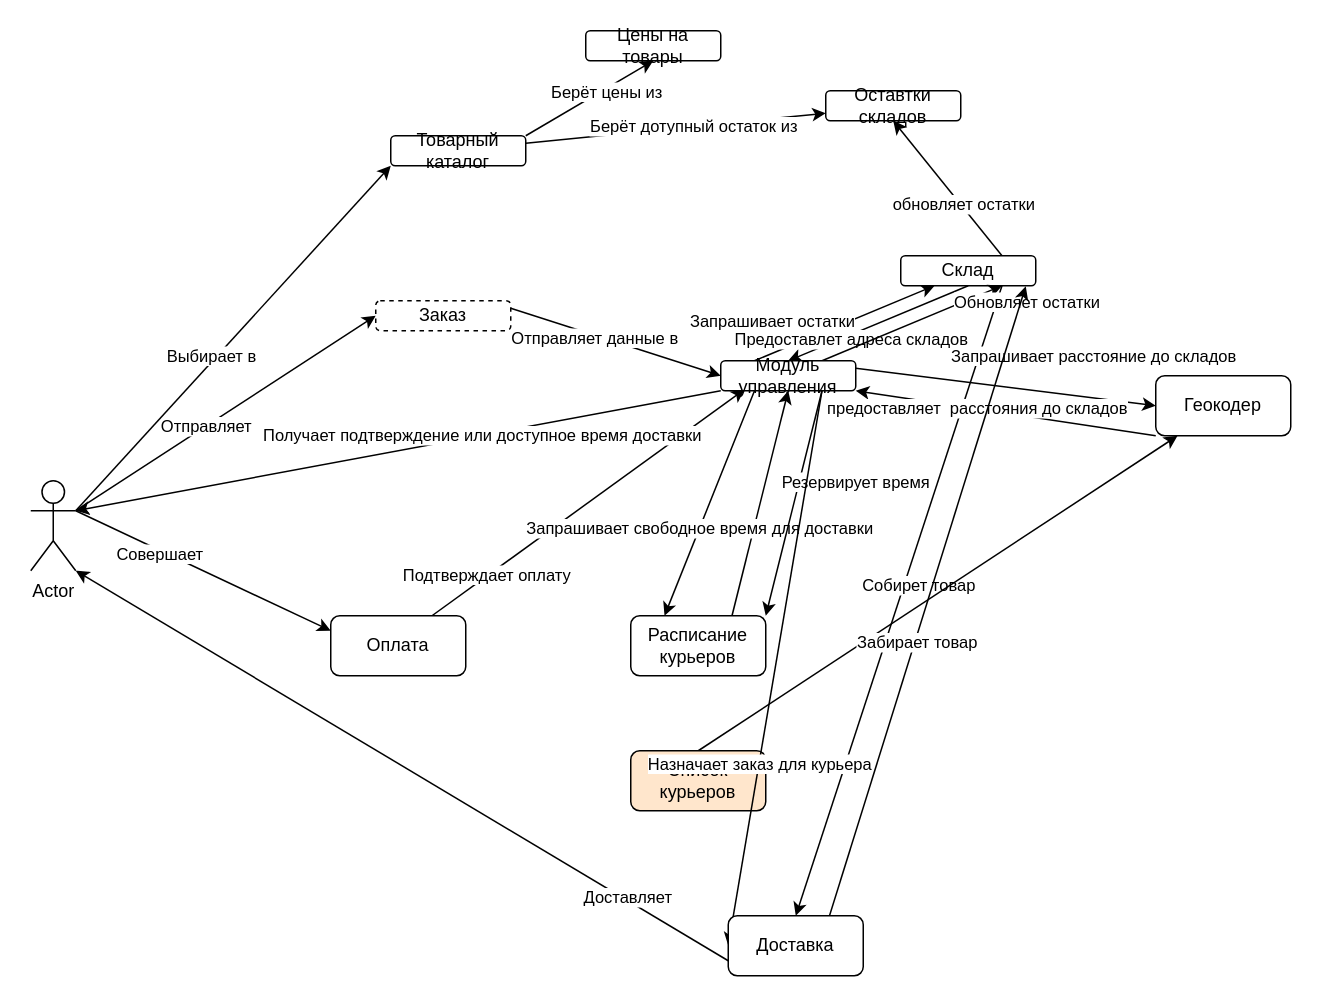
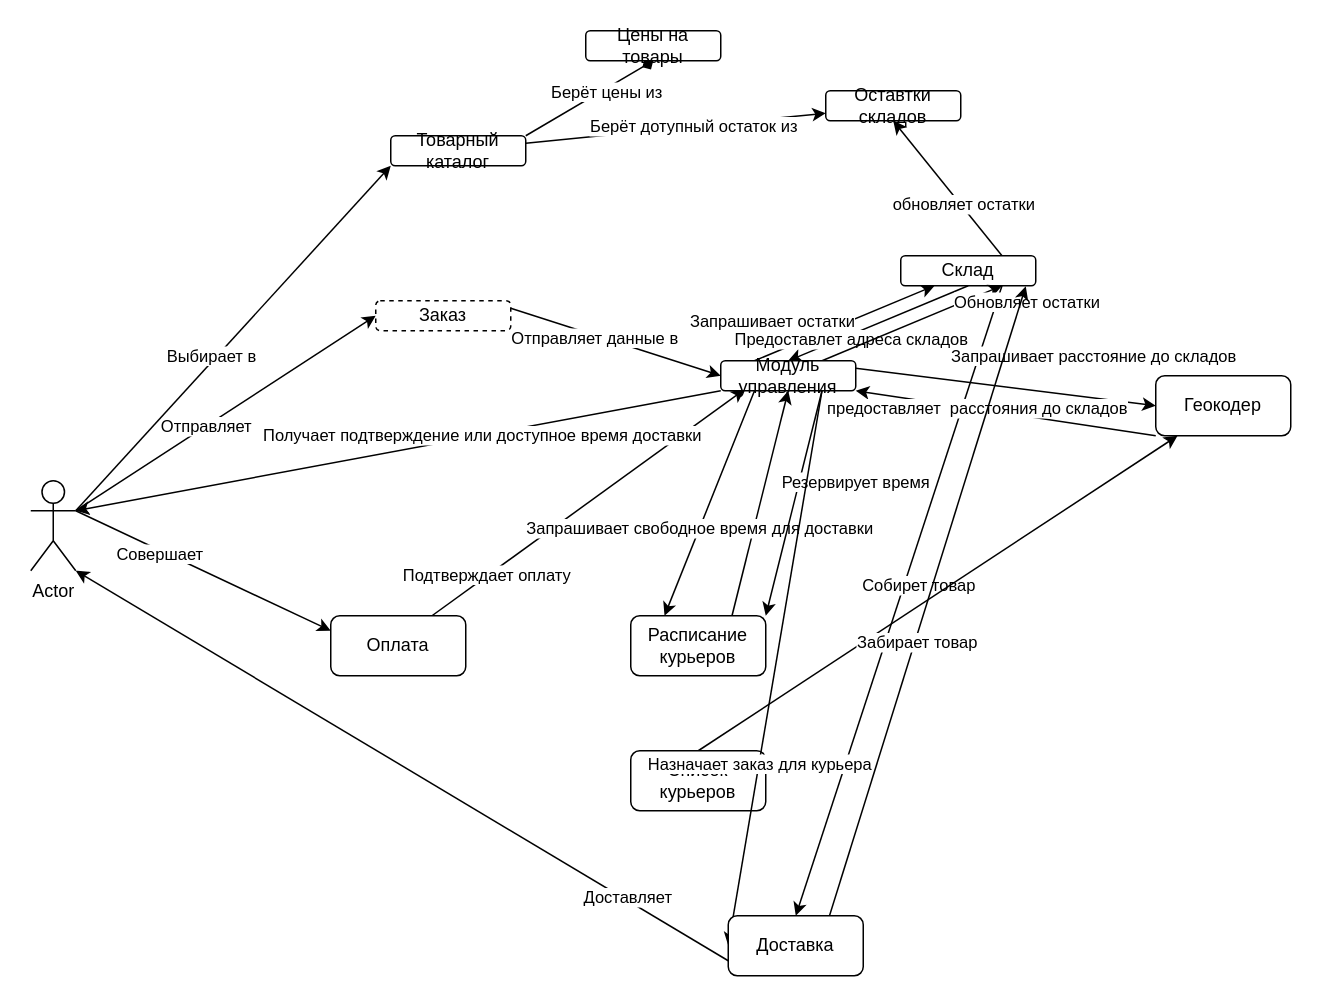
(643, 67) -> (642, 67)
(698, 781) -> (698, 781)
